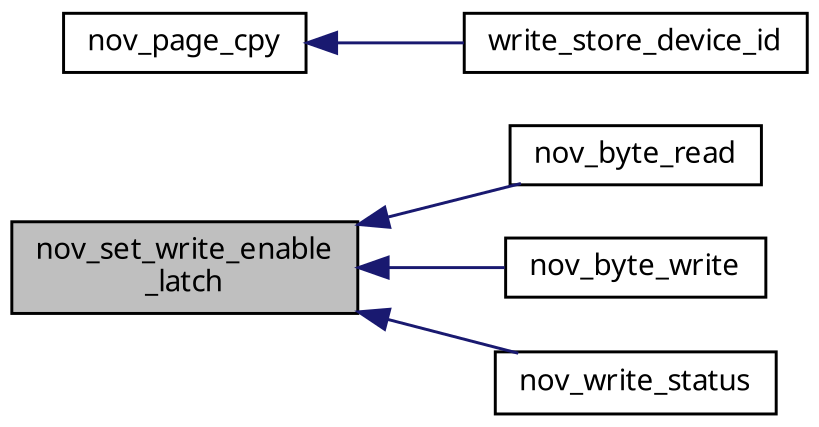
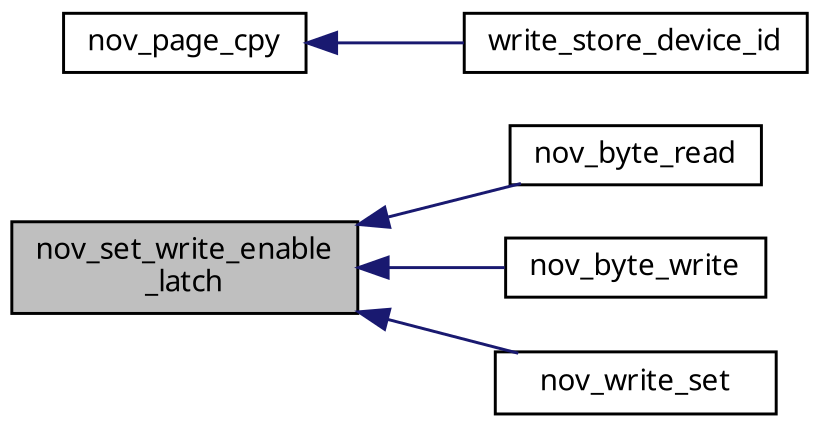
(636, 383) -> (636, 383)
